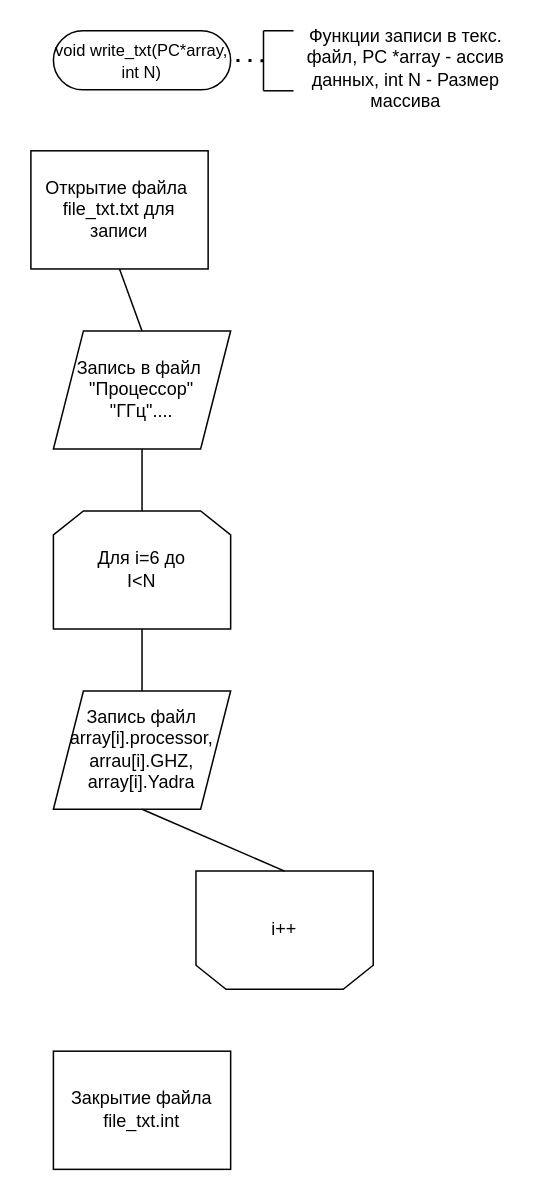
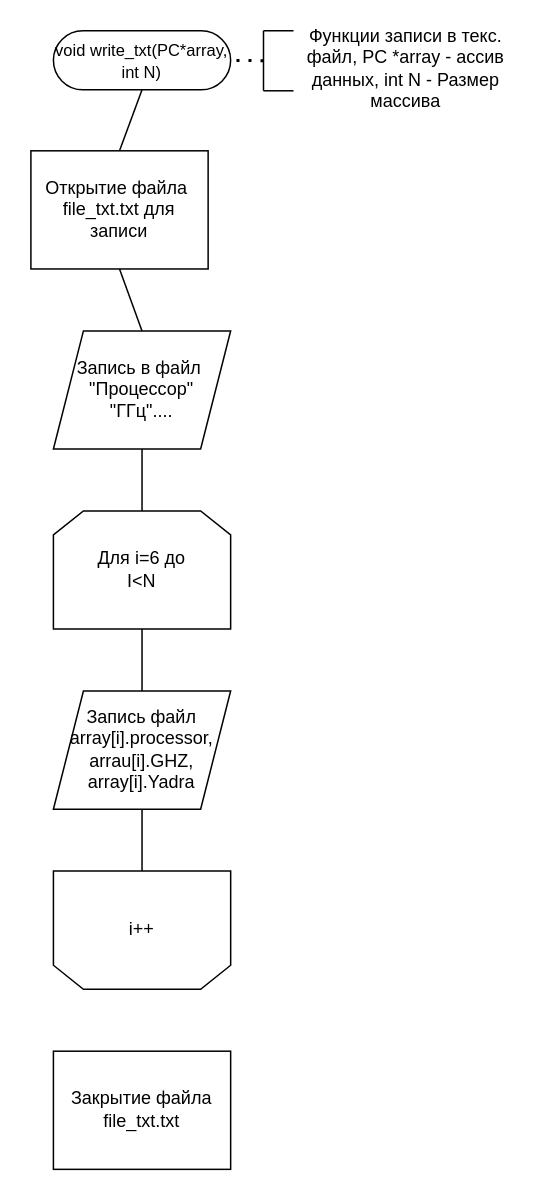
none -> (131, 120)
(284, 930) -> (142, 930)
(142, 1109) -> (142, 1109)
